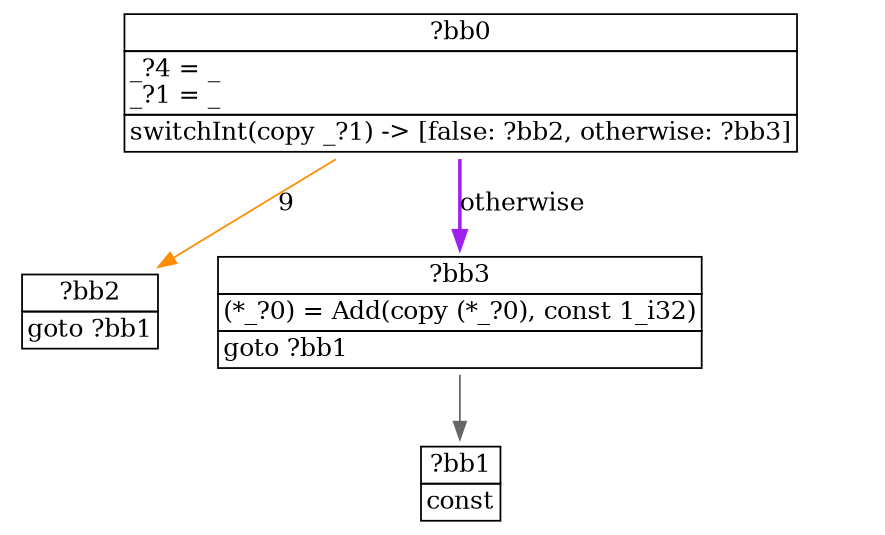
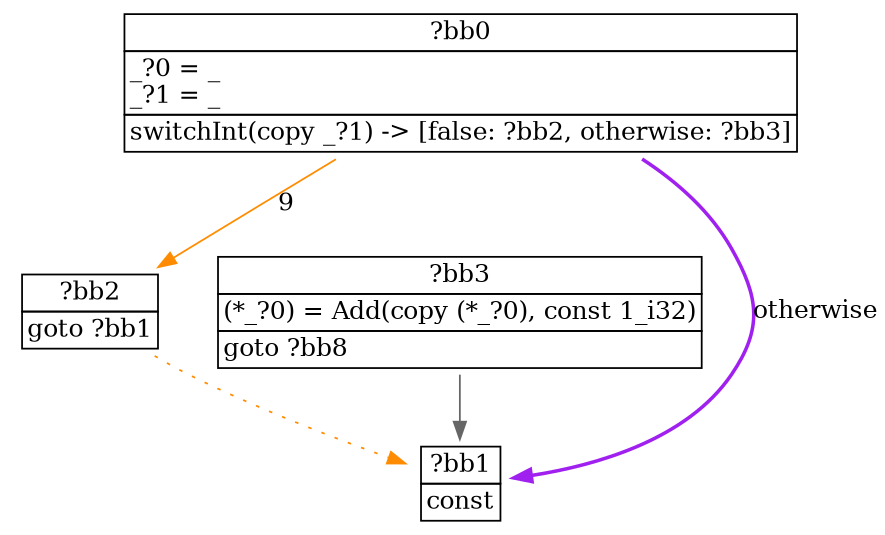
(176, 69) -> (176, 69)
(460, 195) -> (740, 360)
(286, 349) -> (286, 349)
none -> (269, 411)
